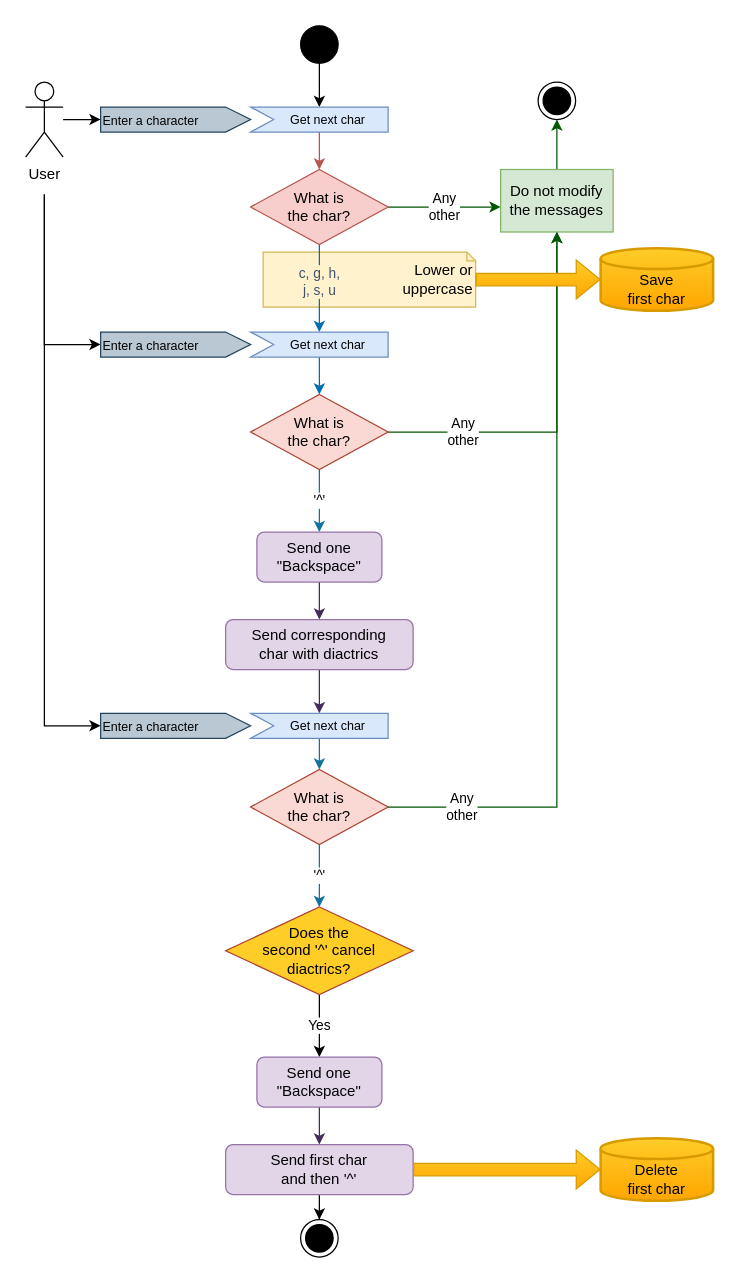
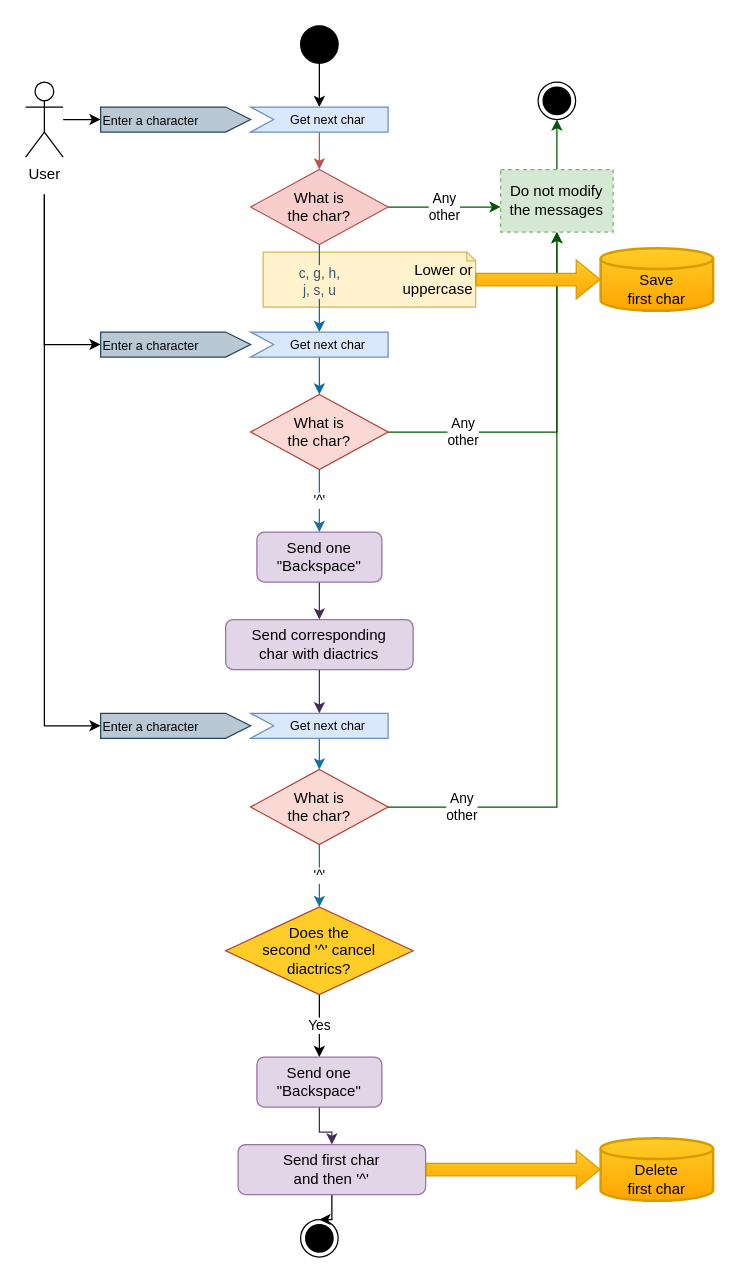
(557, 201) -> (557, 201)
(319, 1169) -> (332, 1169)
